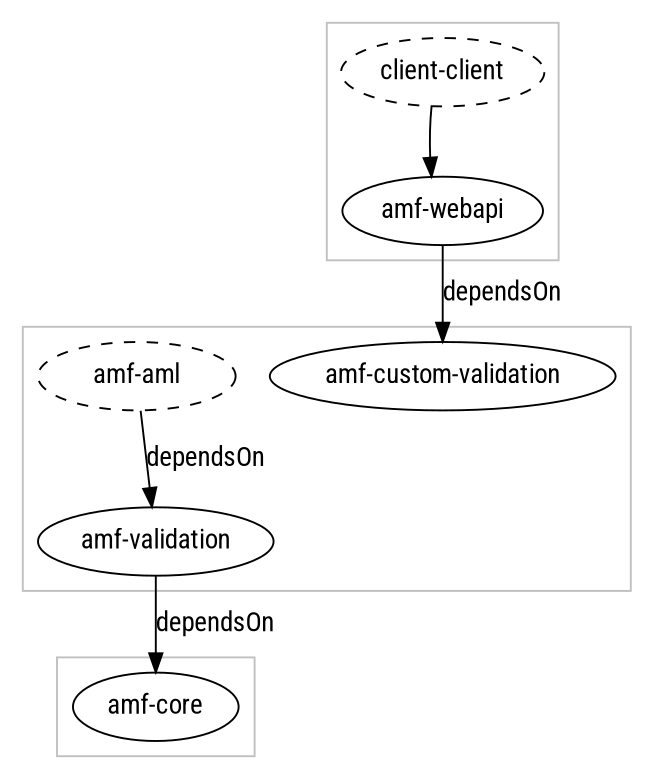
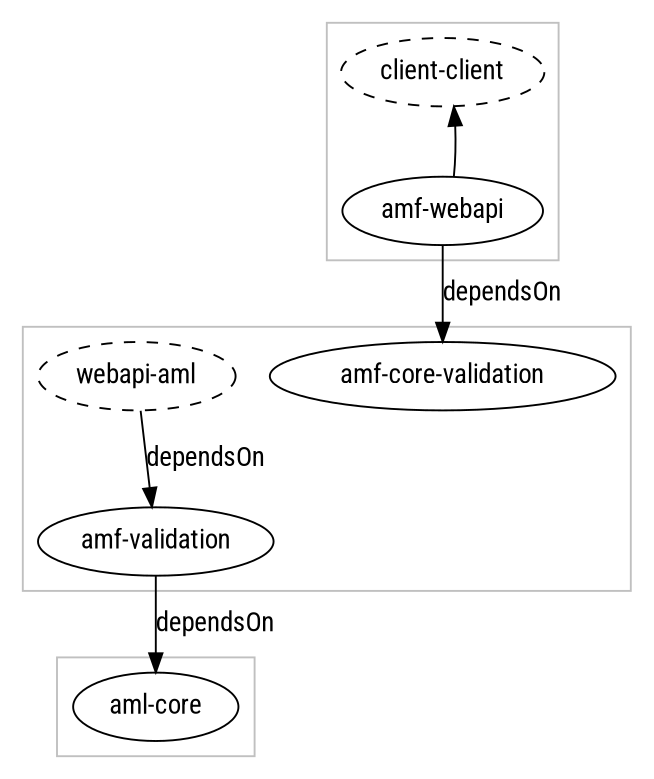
(430, 132) -> (455, 151)
(137, 376) -> (137, 376)
(443, 376) -> (443, 376)
(156, 707) -> (156, 707)
